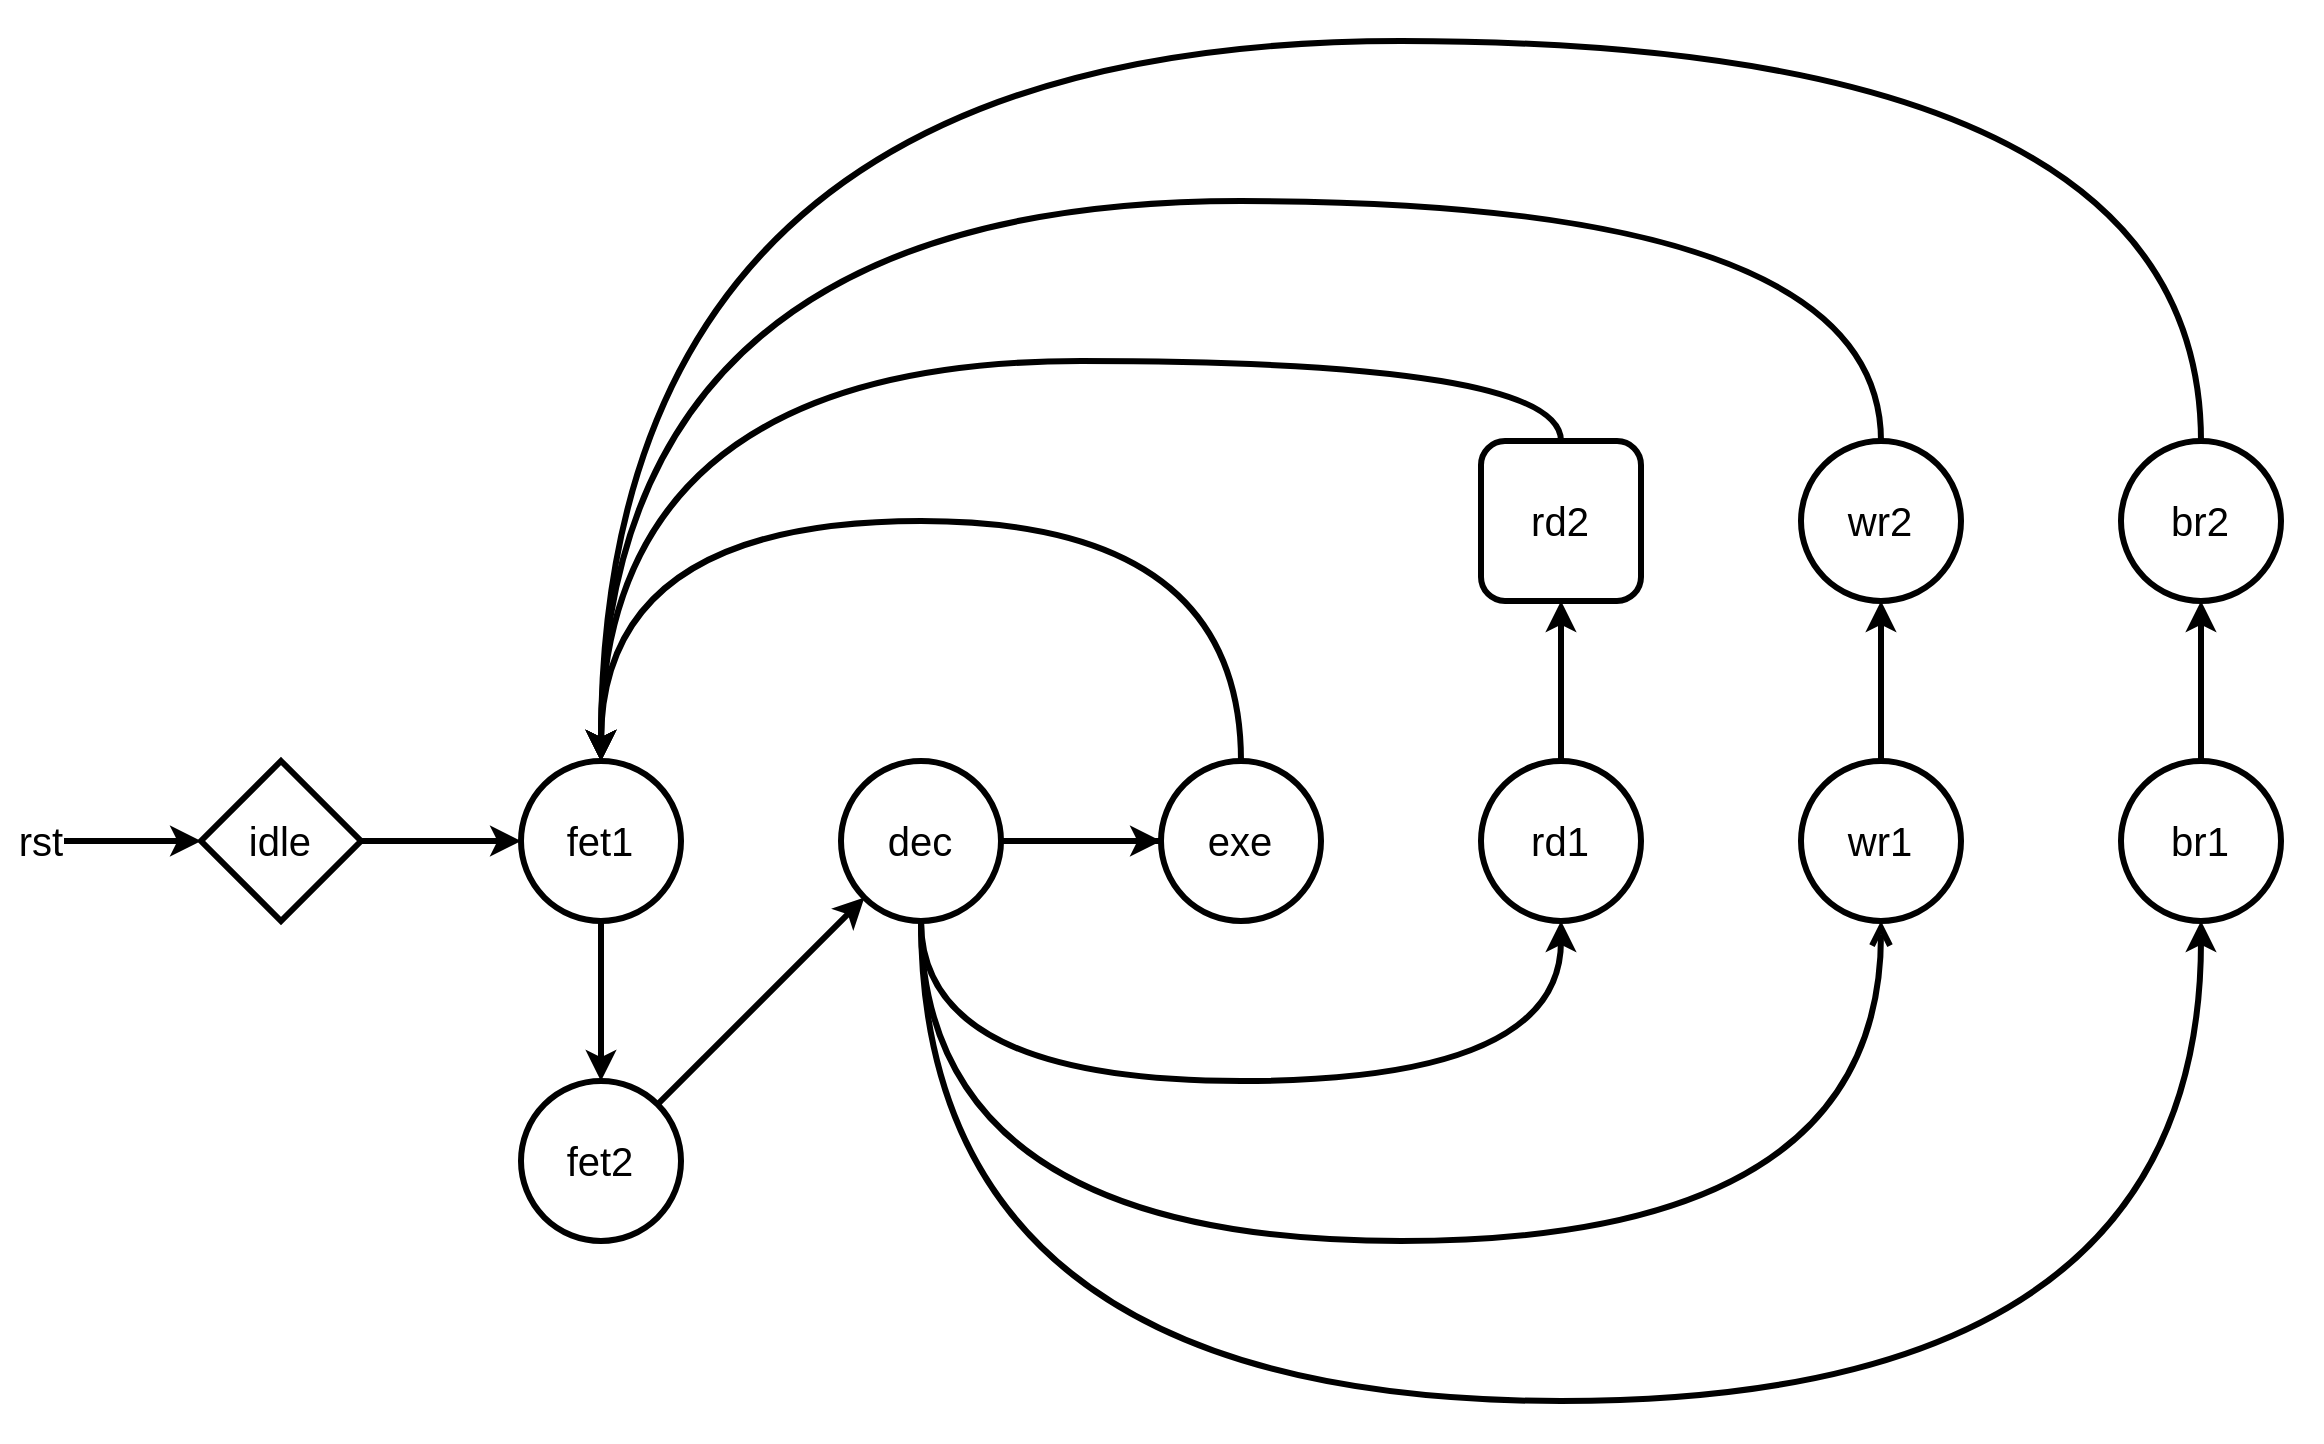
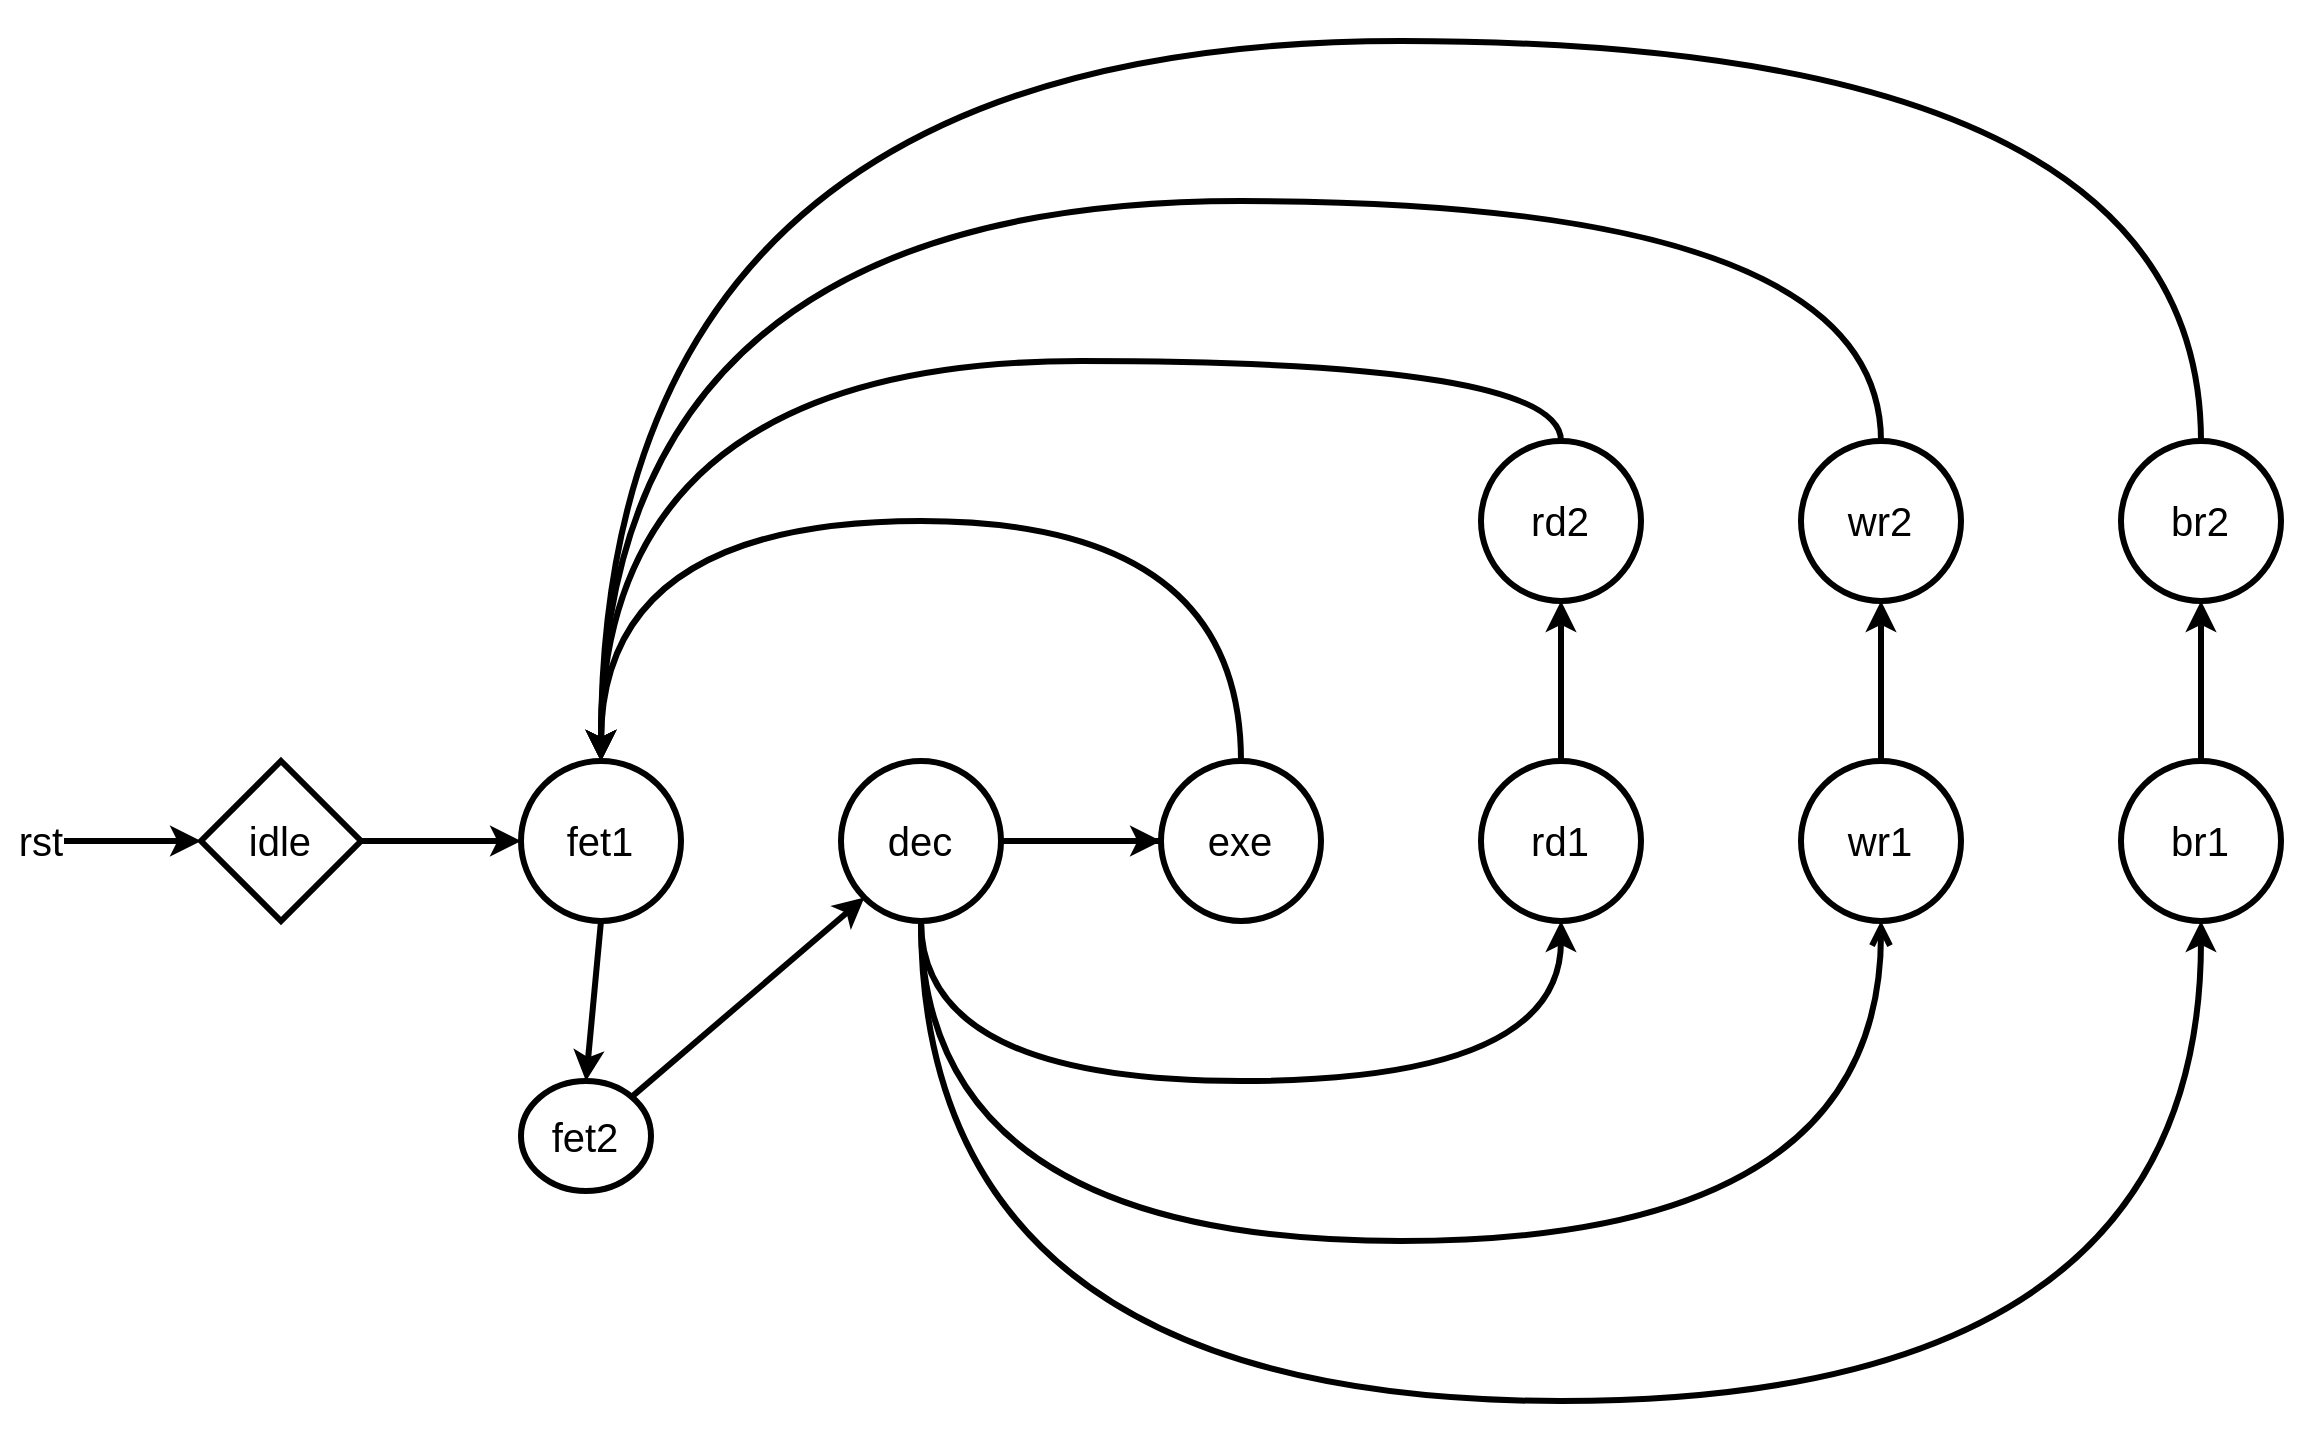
(1561, 521) -> (1561, 521)
(601, 1161) -> (586, 1136)
